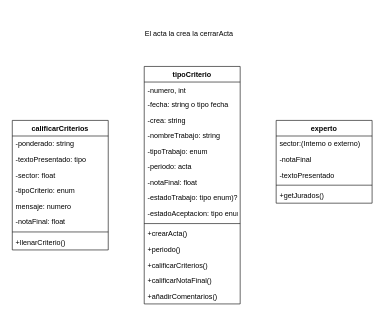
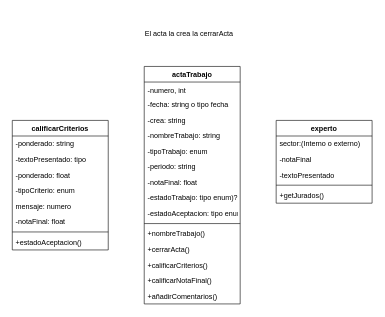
(192, 74) -> (192, 74)
(173, 167) -> (176, 167)
(41, 175) -> (47, 175)
(172, 234) -> (180, 234)
(46, 242) -> (53, 242)
(167, 250) -> (174, 250)
